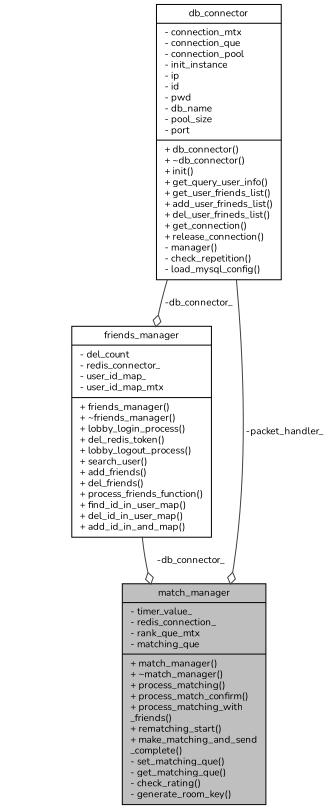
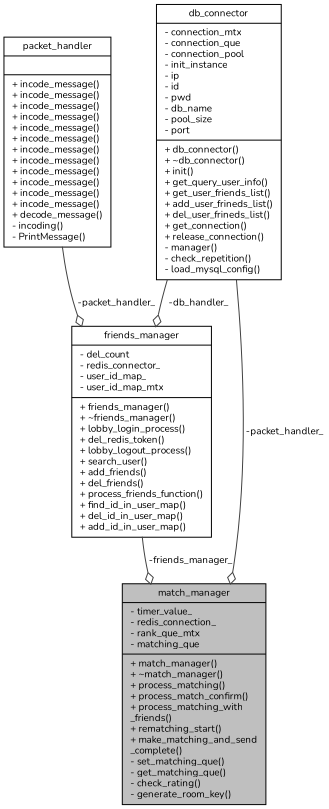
none -> (57, 142)
(198, 303) -> (198, 303)
(133, 527) -> (133, 527)
(190, 560) -> (190, 560)
